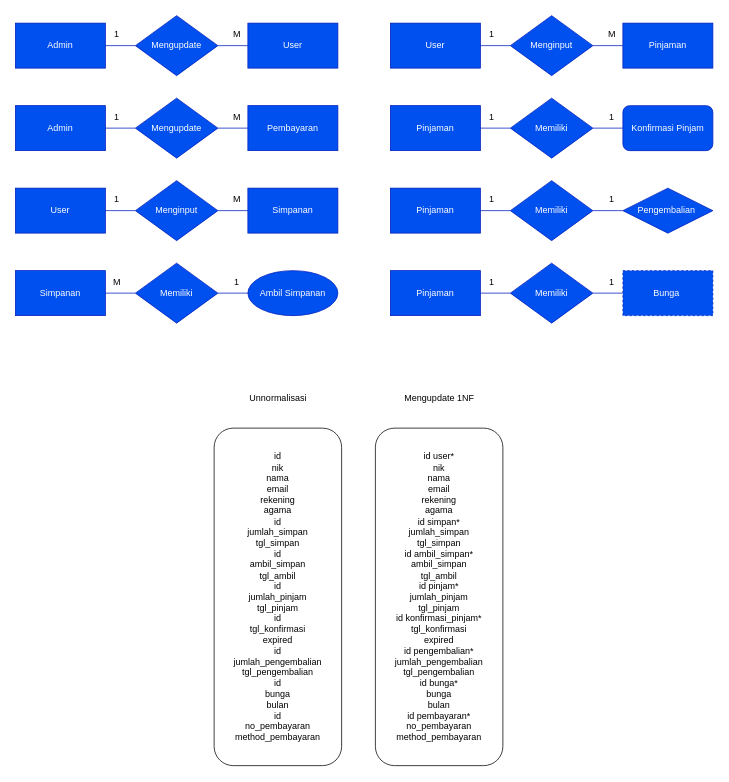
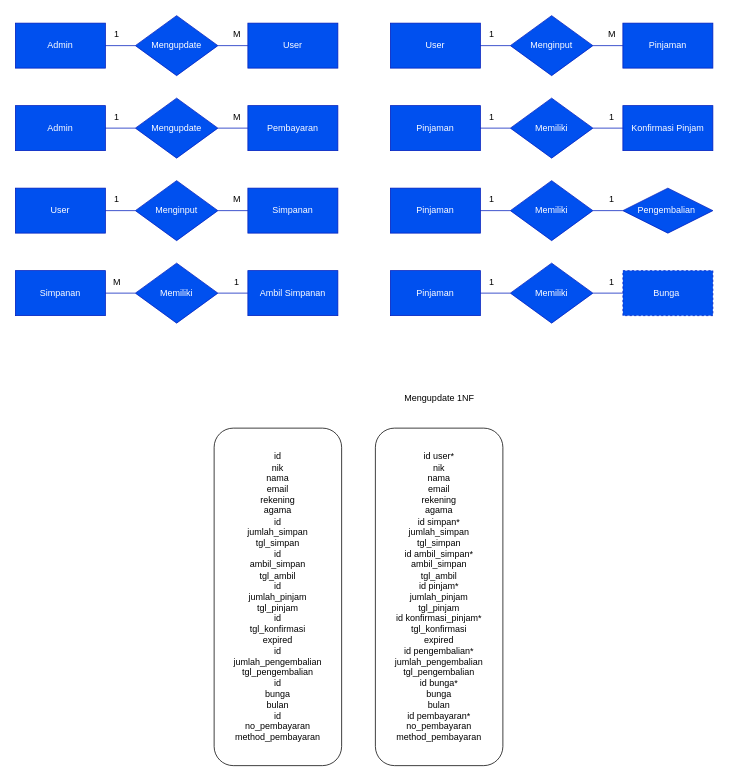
(668, 128) -> (668, 128)
(293, 293) -> (293, 293)
(278, 398) -> none
